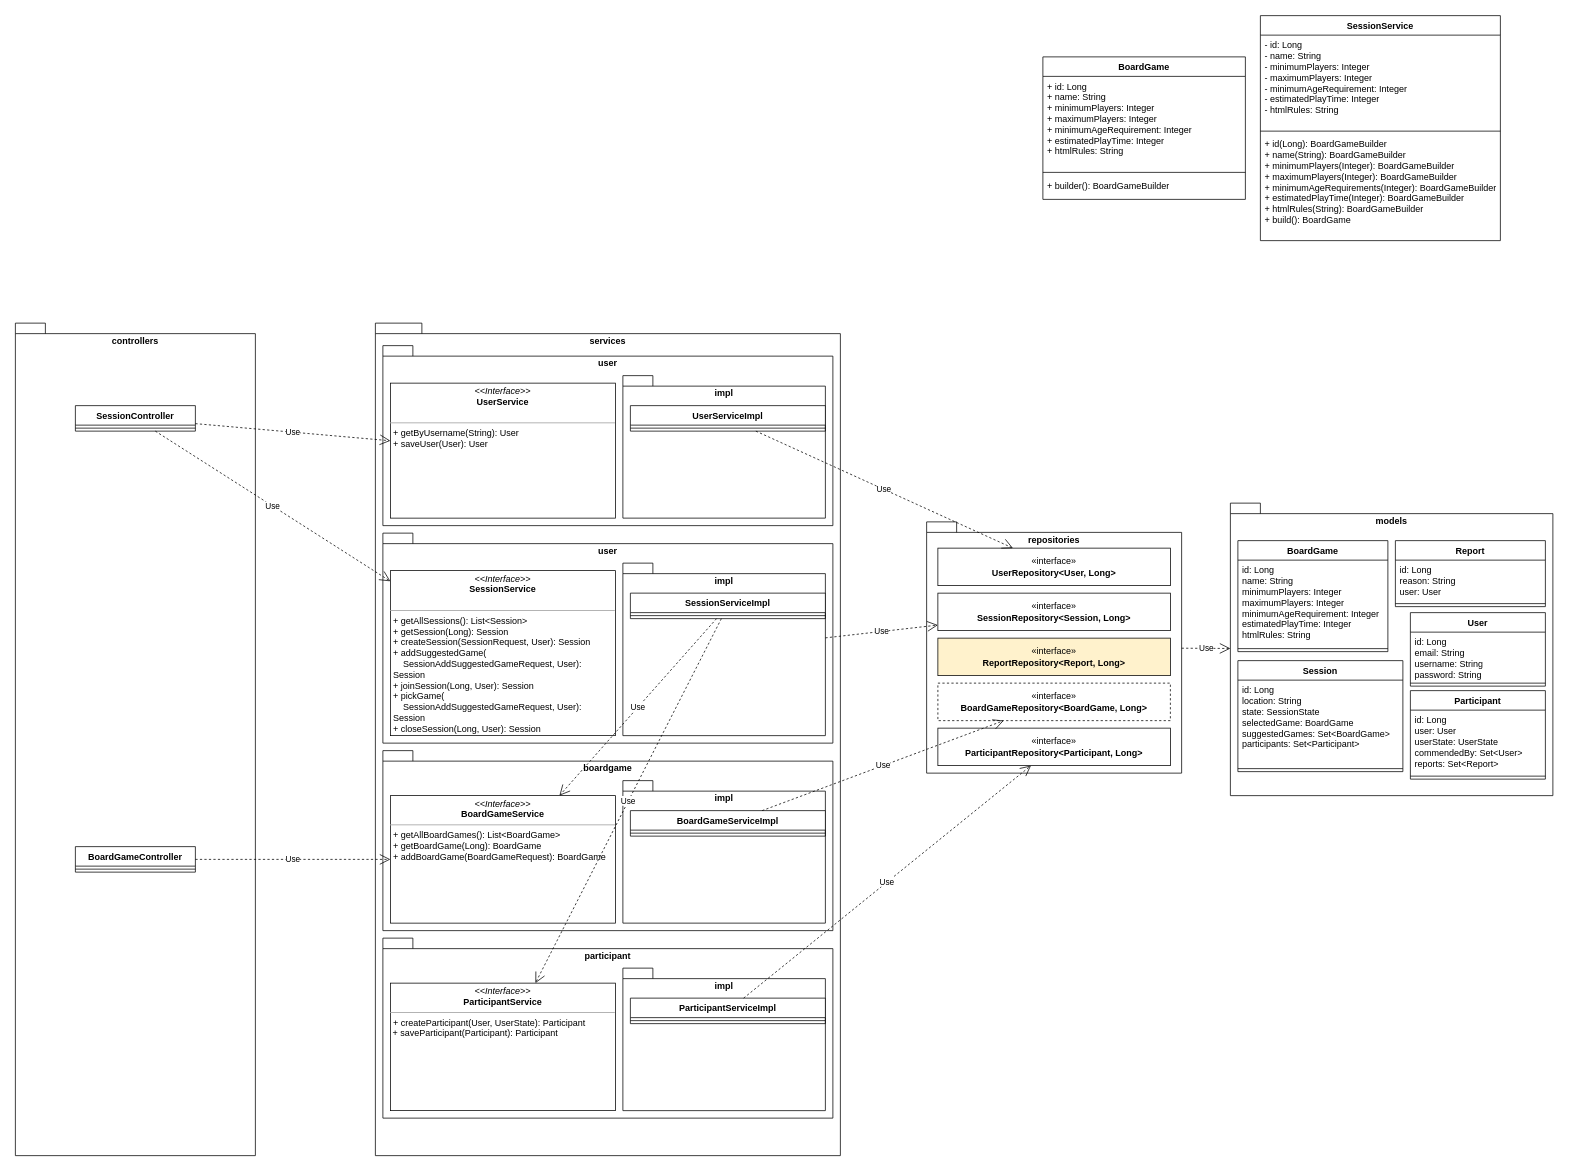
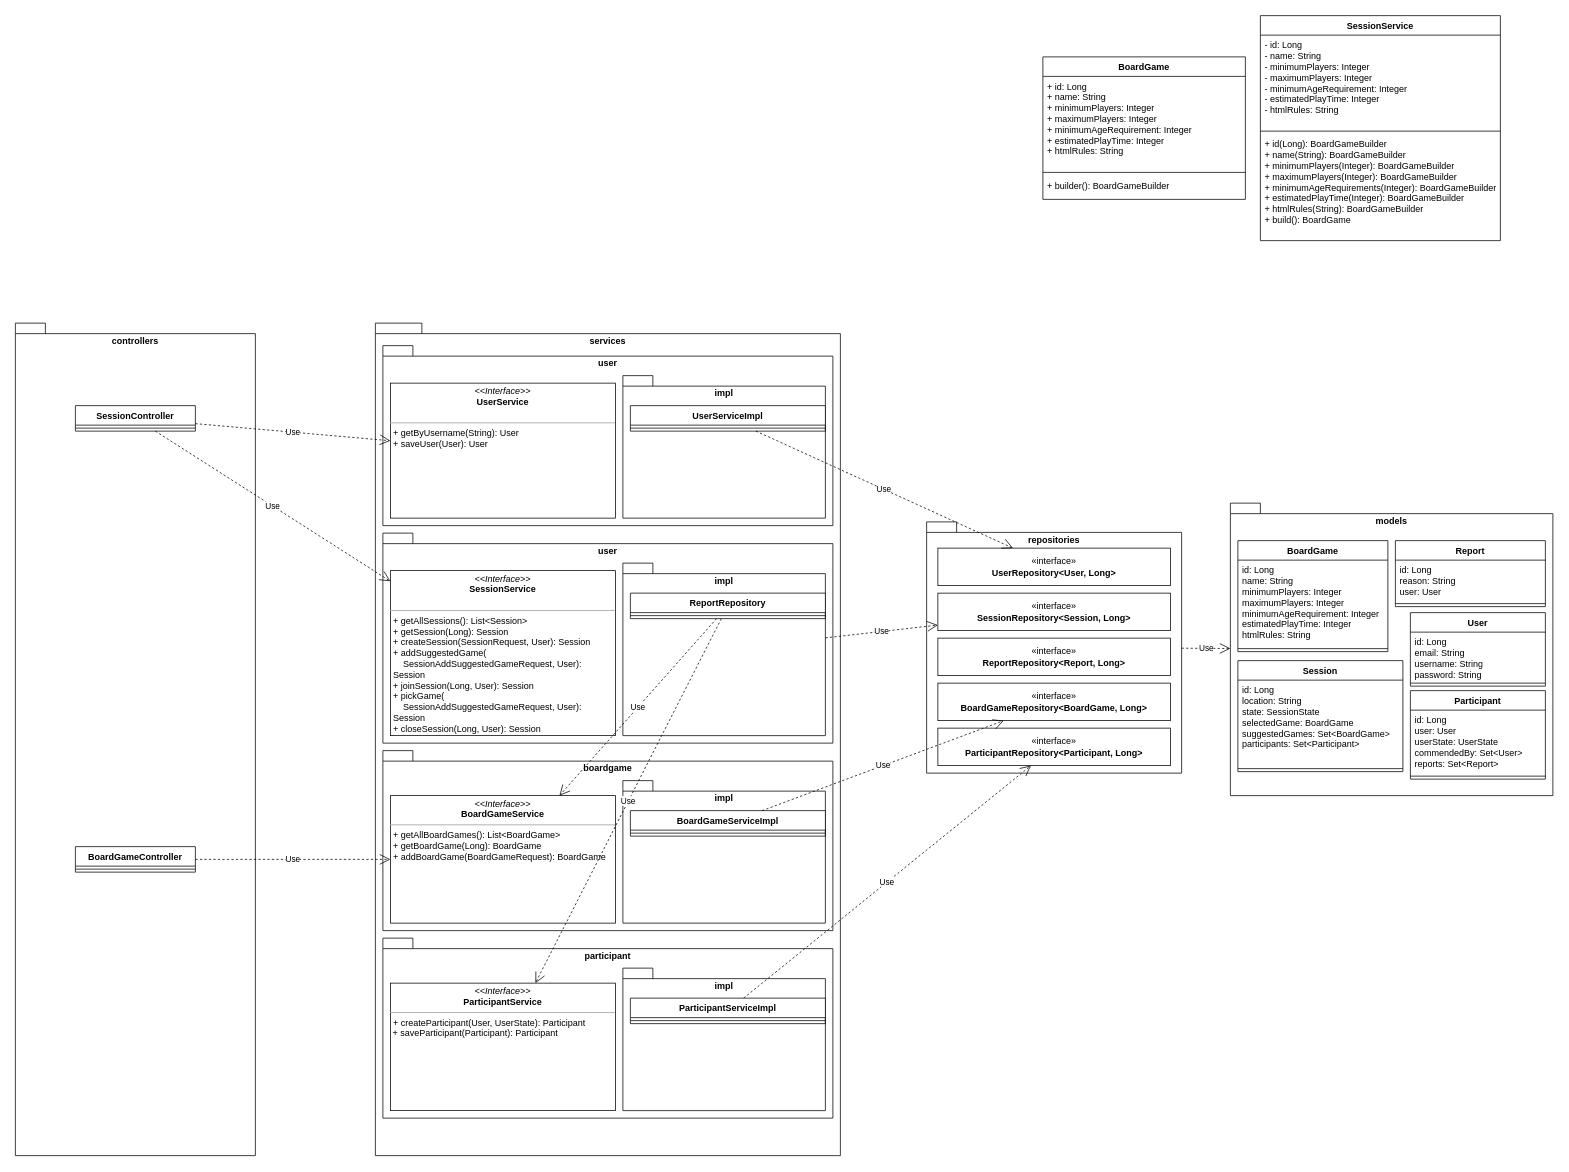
(728, 604) -> (728, 604)
(1054, 657) -> (1054, 657)
(1054, 702) -> (1054, 702)
